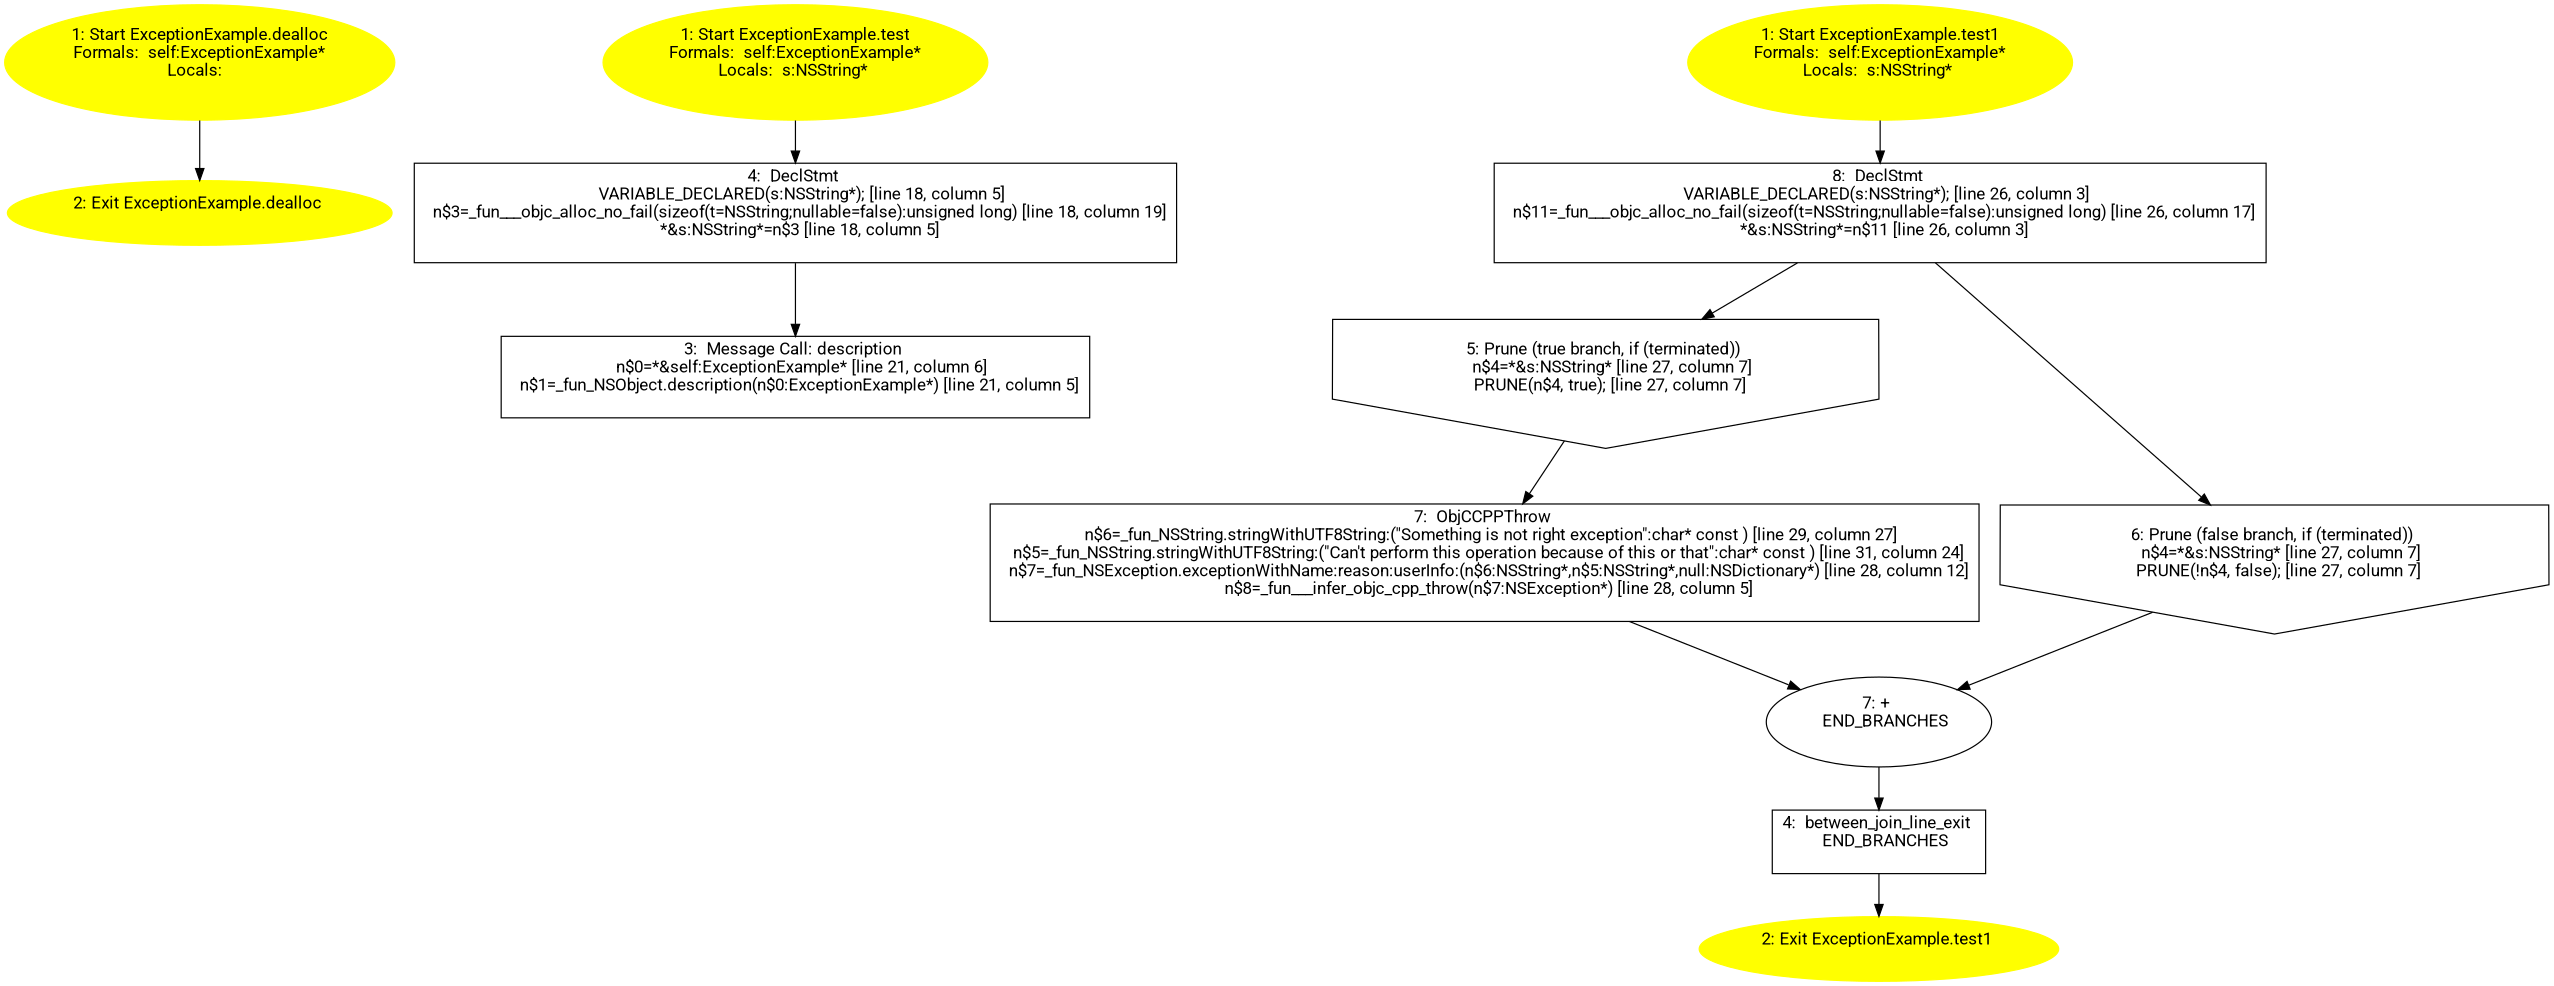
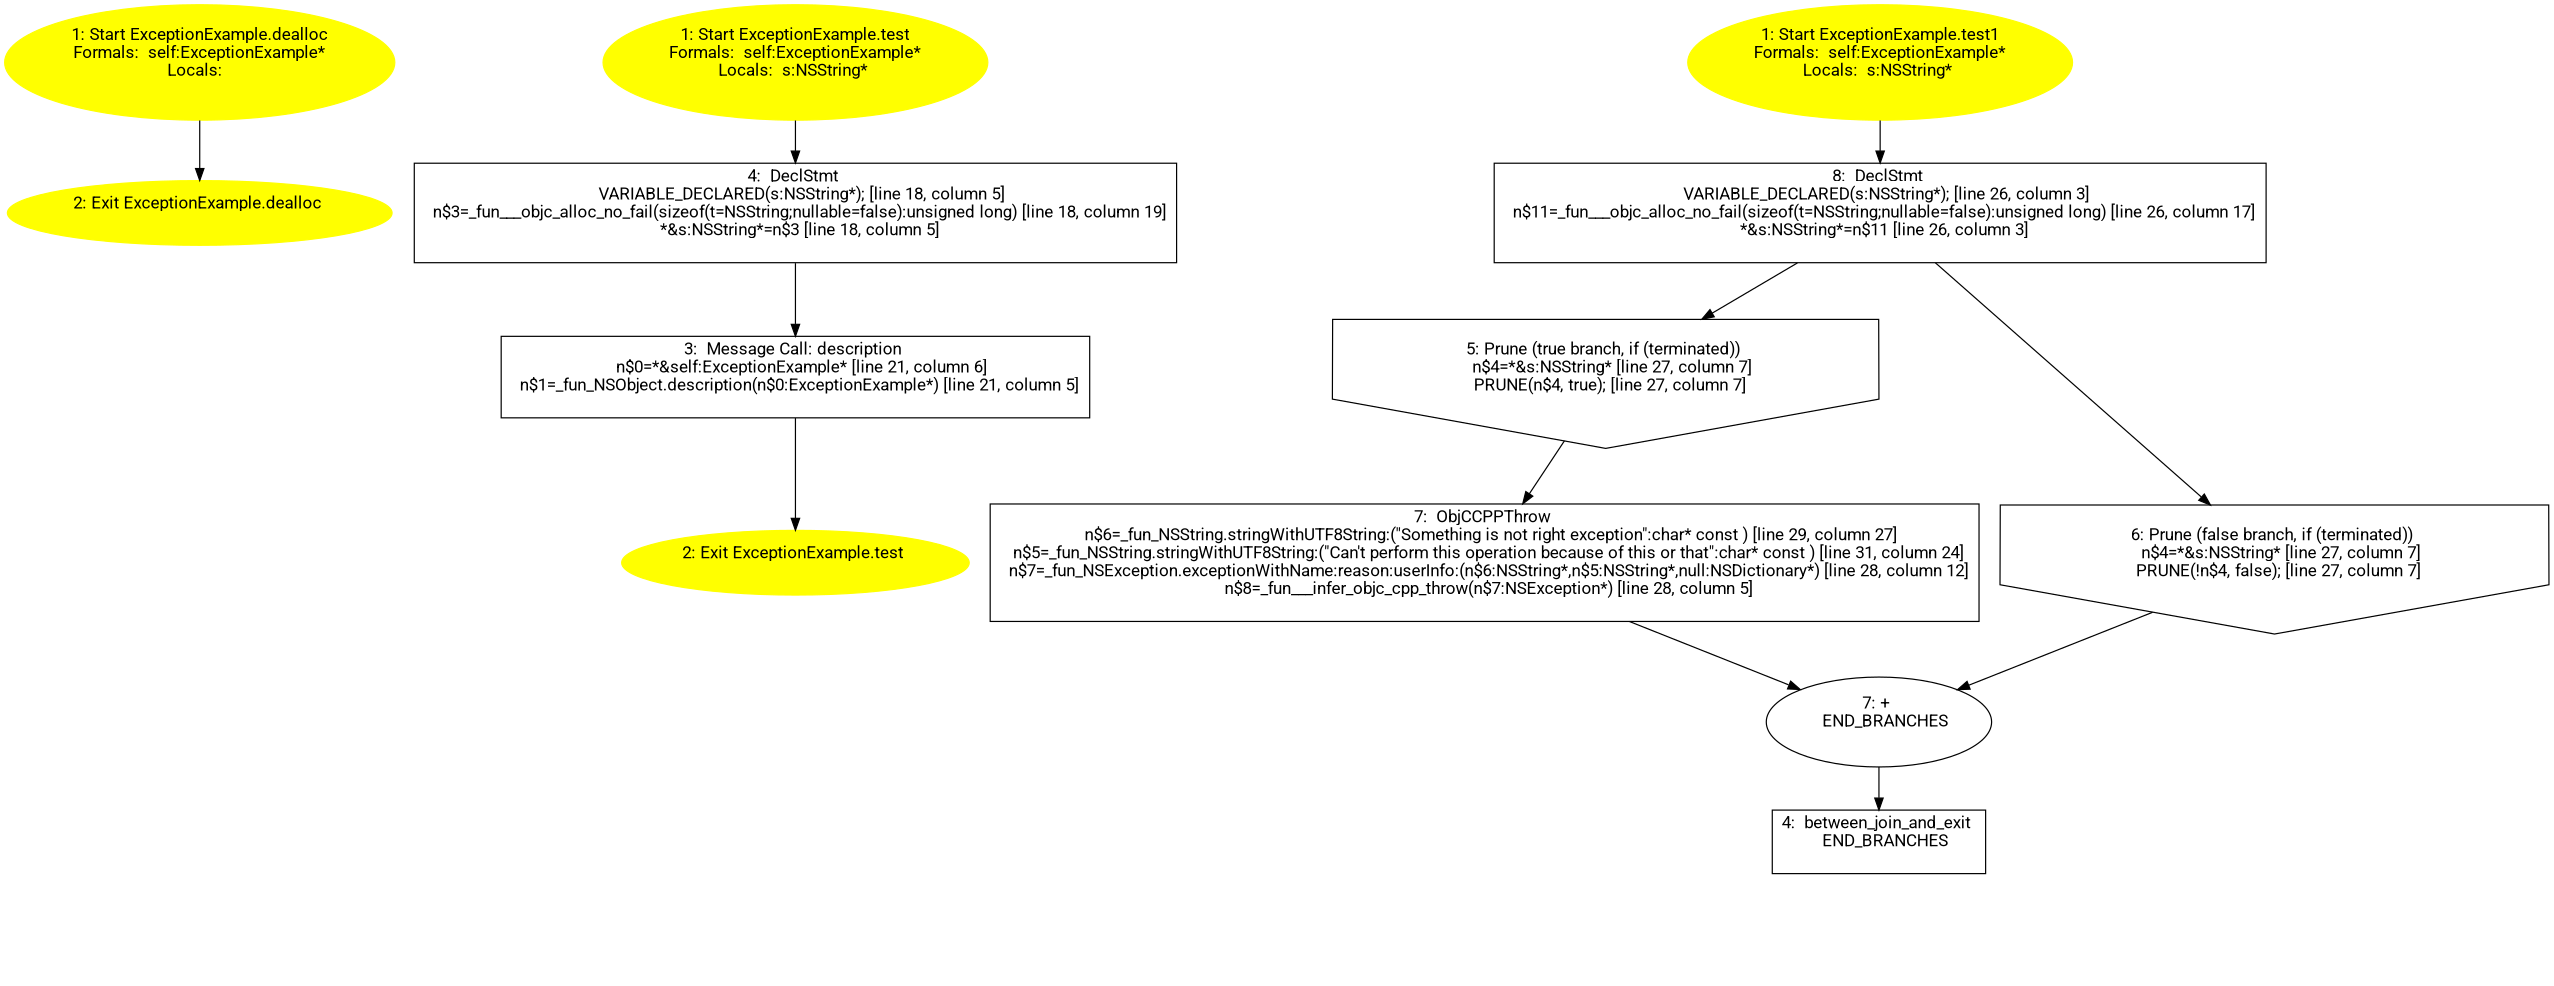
none -> (795, 563)
(1879, 842) -> (1879, 842)
(1879, 949) -> none
